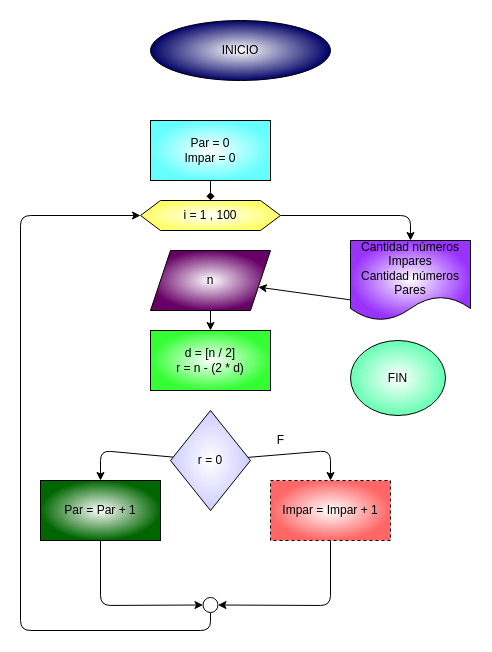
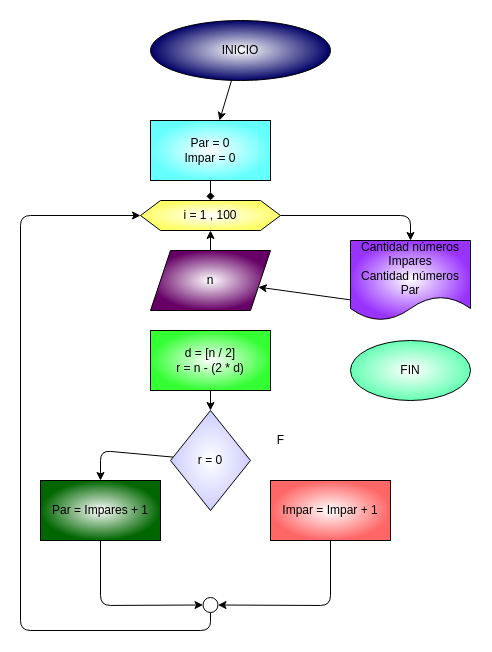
none -> (227, 97)
(411, 269) -> (411, 269)
(211, 317) -> (211, 244)
(398, 378) -> (411, 371)
none -> (211, 397)
(295, 453) -> none
(101, 511) -> (101, 511)
(331, 511) -> (331, 511)
